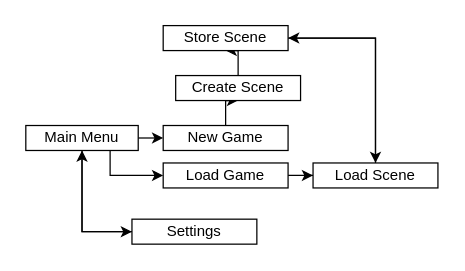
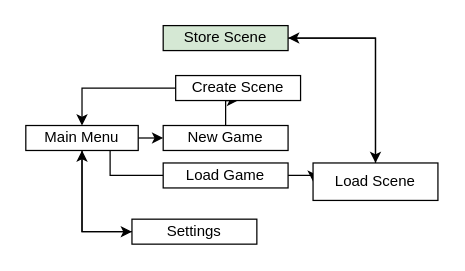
(226, 38) -> (226, 38)
(238, 62) -> (114, 88)
(153, 176) -> (156, 176)
(376, 176) -> (376, 182)
